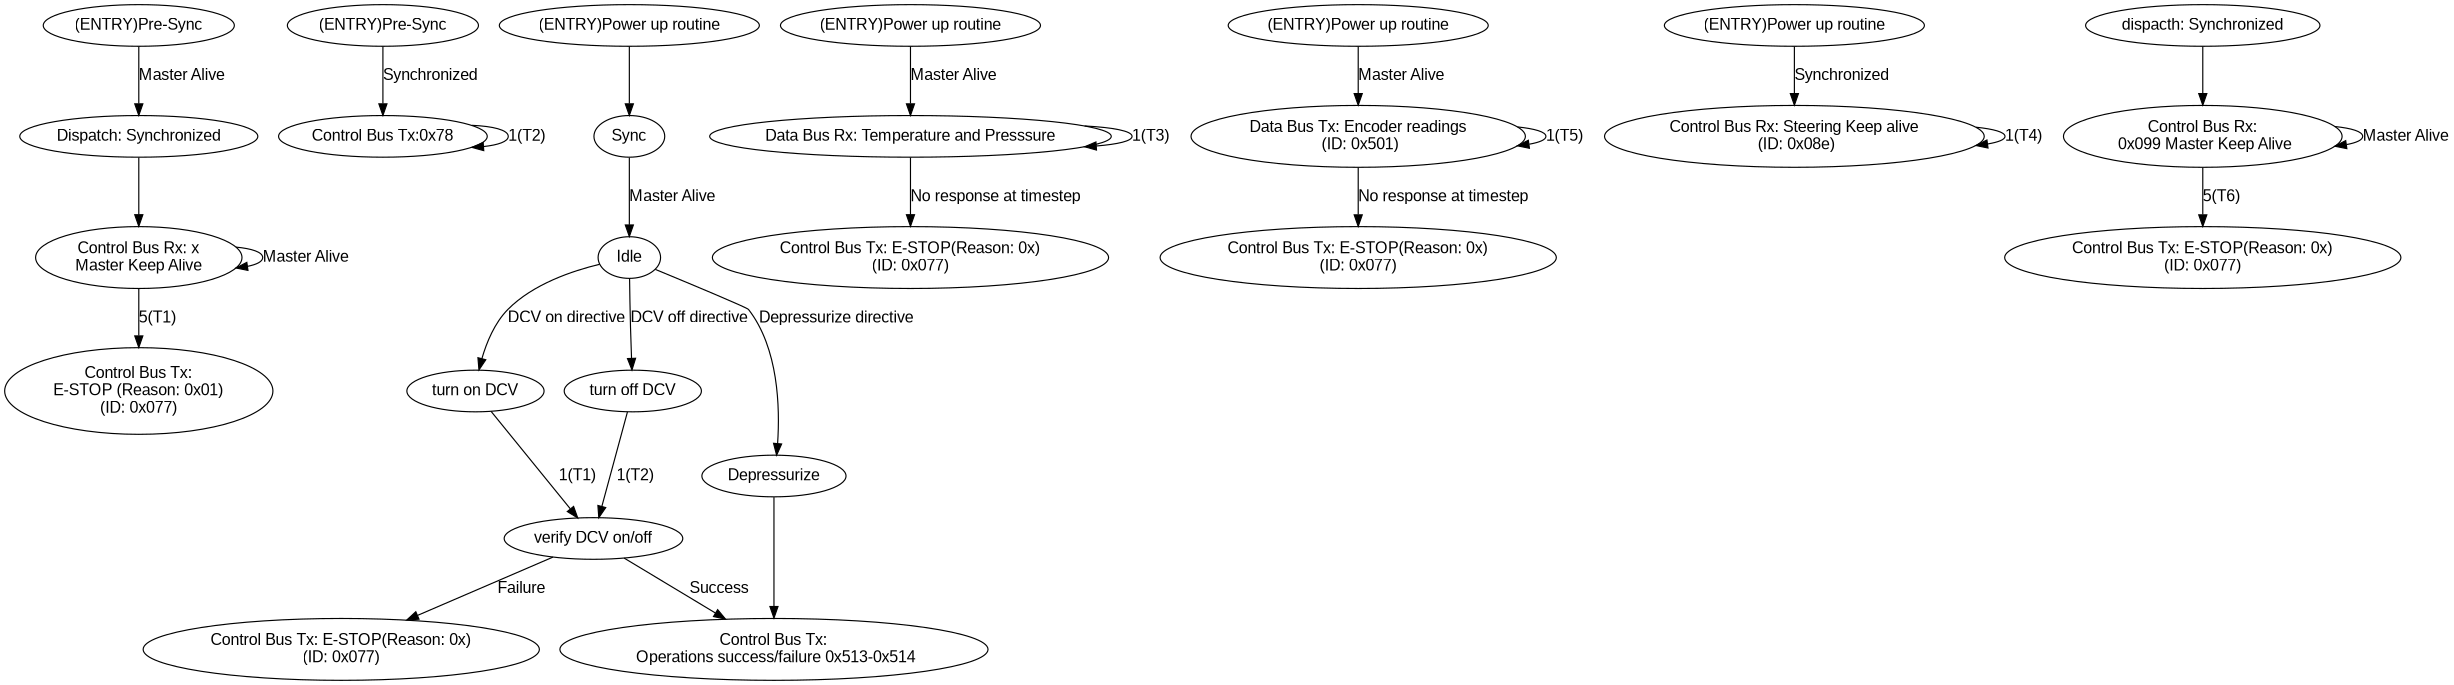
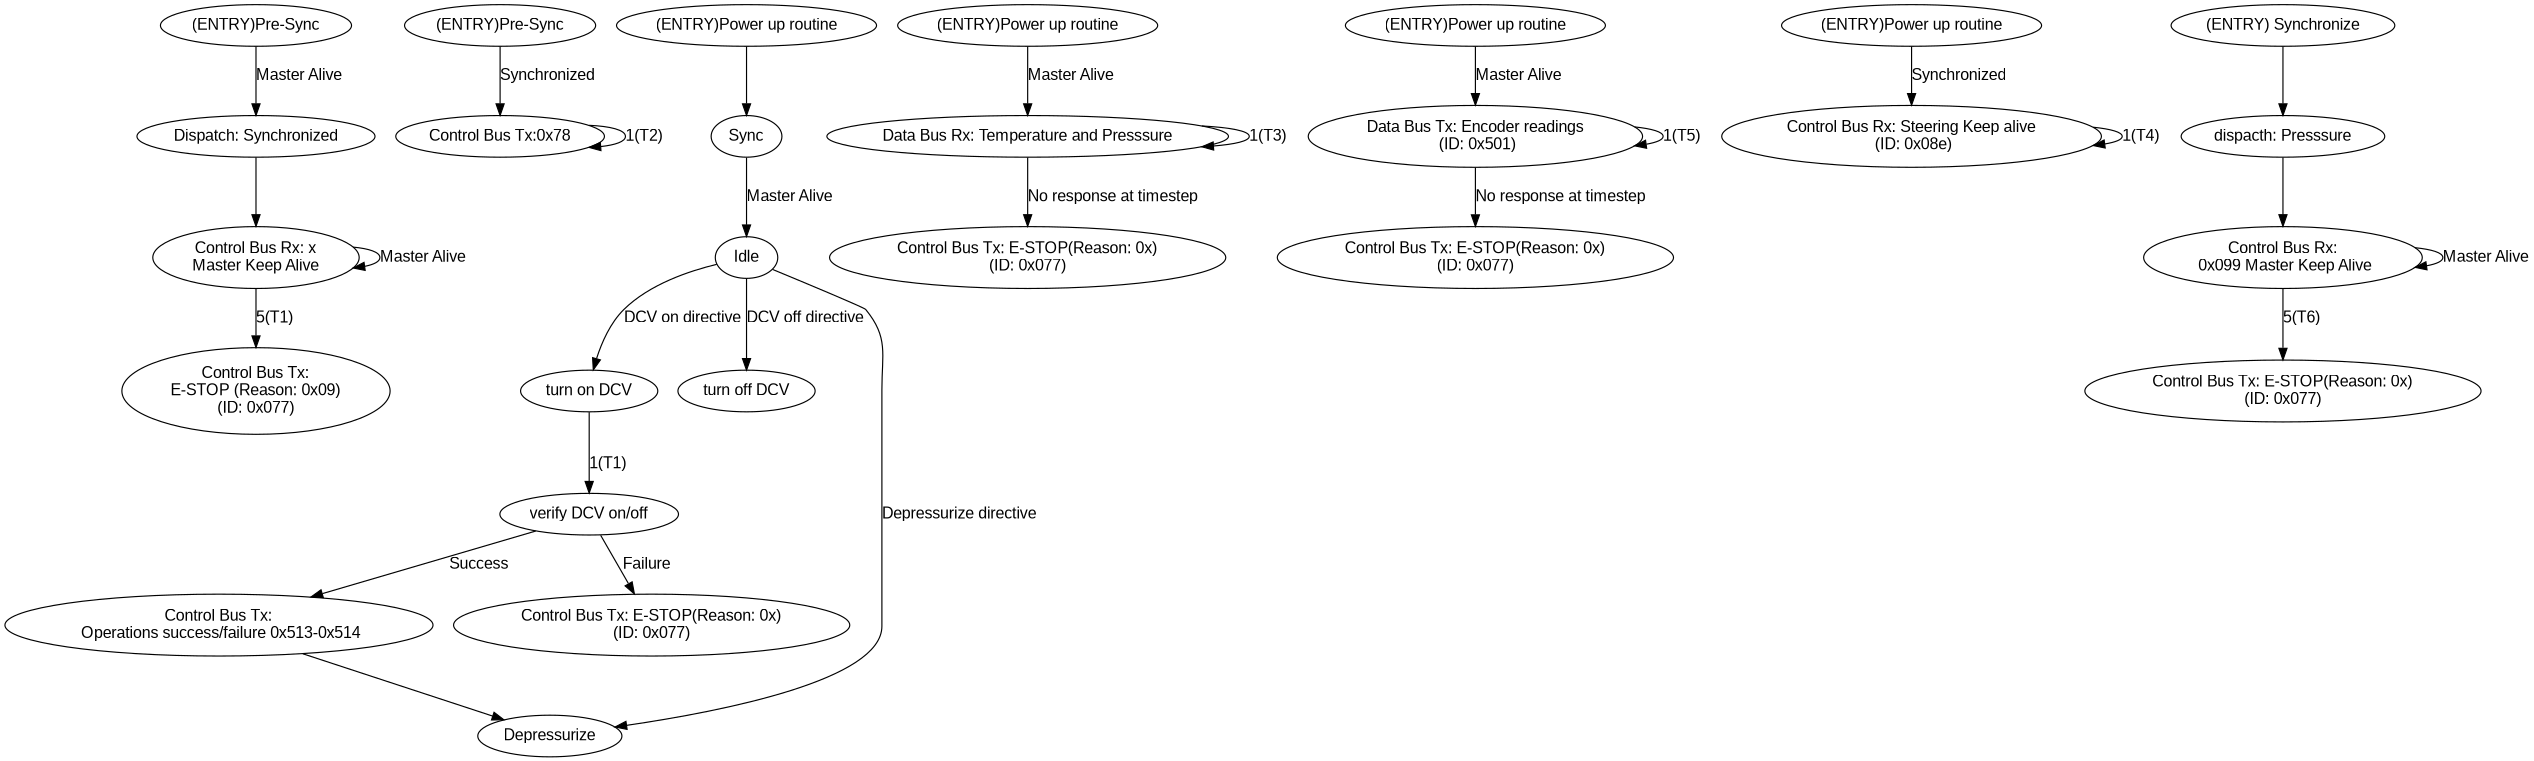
(2203, 25) -> (2283, 136)
none -> (2283, 25)
(139, 391) -> (256, 391)
(615, 459) -> none
(774, 552) -> (398, 685)
